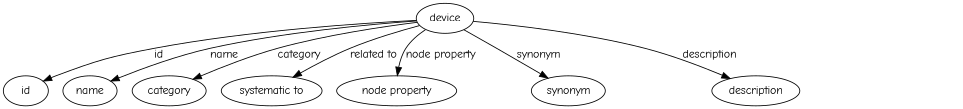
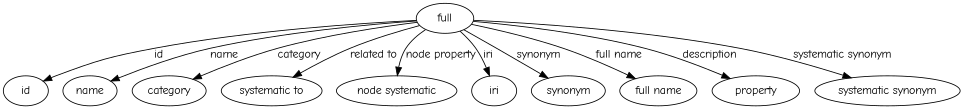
(445, 18) -> (445, 18)
(397, 91) -> (397, 91)
none -> (494, 91)
none -> (658, 91)
(756, 91) -> (756, 91)
none -> (888, 91)
